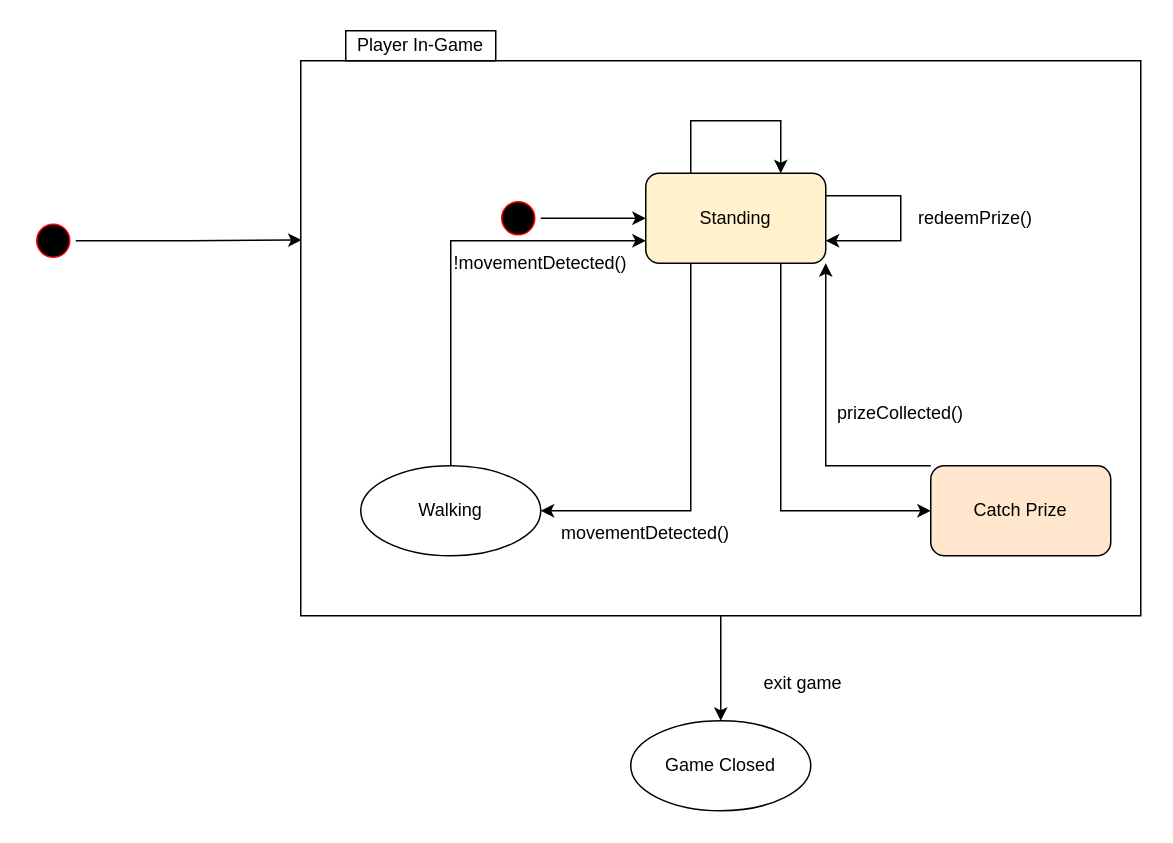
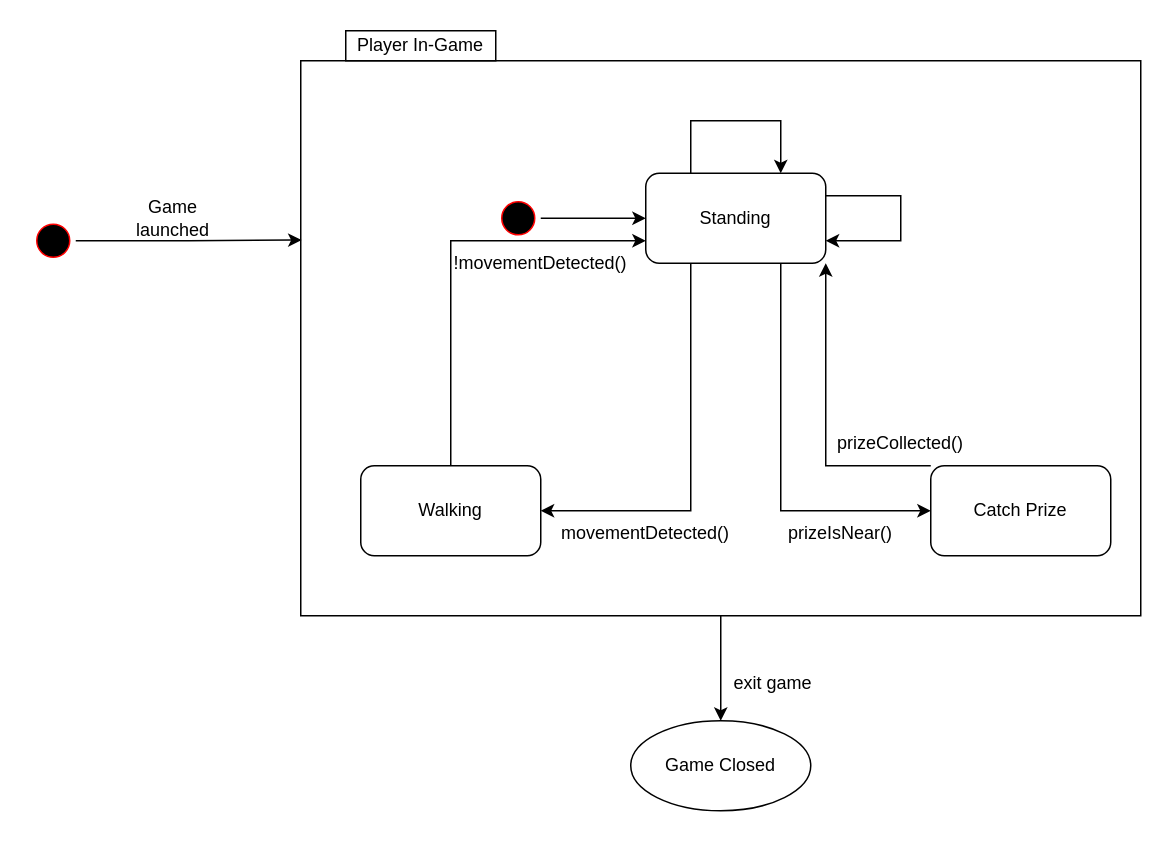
none -> (173, 218)
(736, 218) -> (736, 218)
(976, 218) -> none
(901, 413) -> (901, 443)
(451, 511) -> (451, 511)
(1021, 511) -> (1021, 511)
none -> (841, 533)
(803, 683) -> (773, 683)
